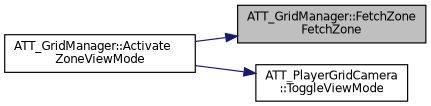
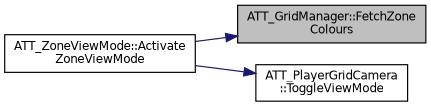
(332, 24) -> (332, 24)
(100, 54) -> (100, 54)
